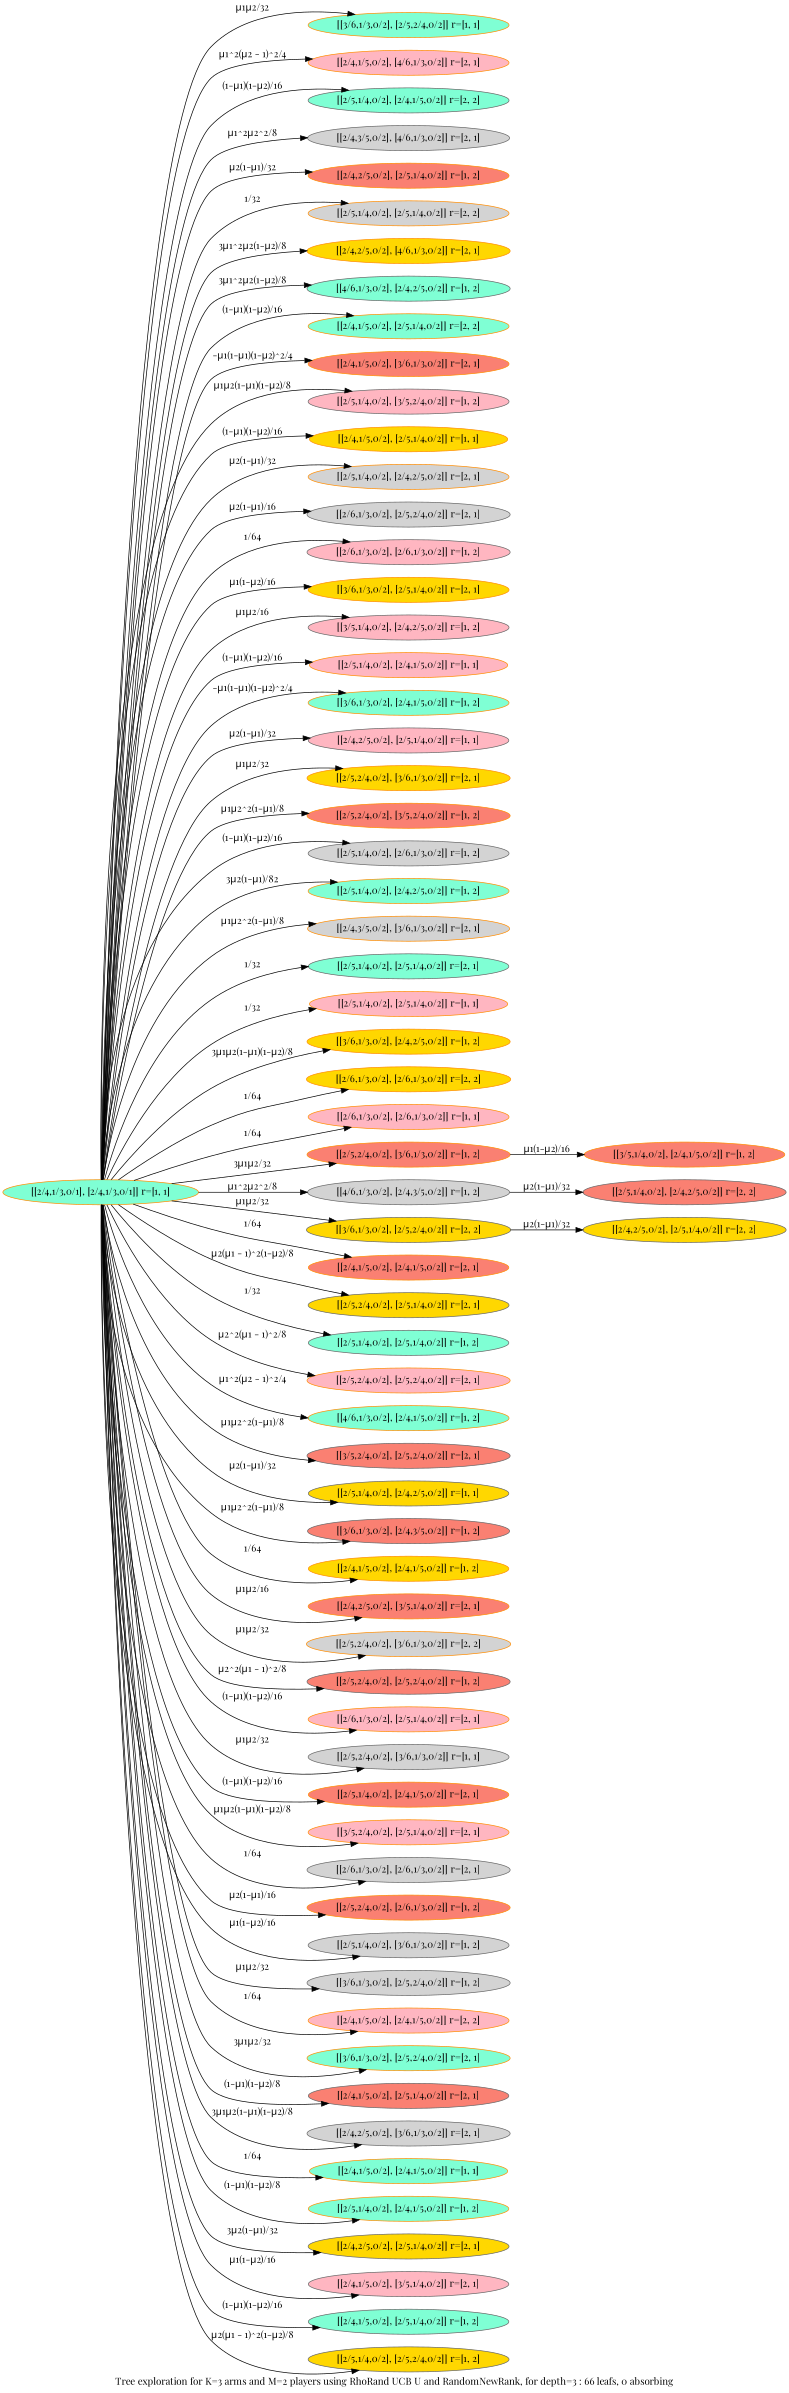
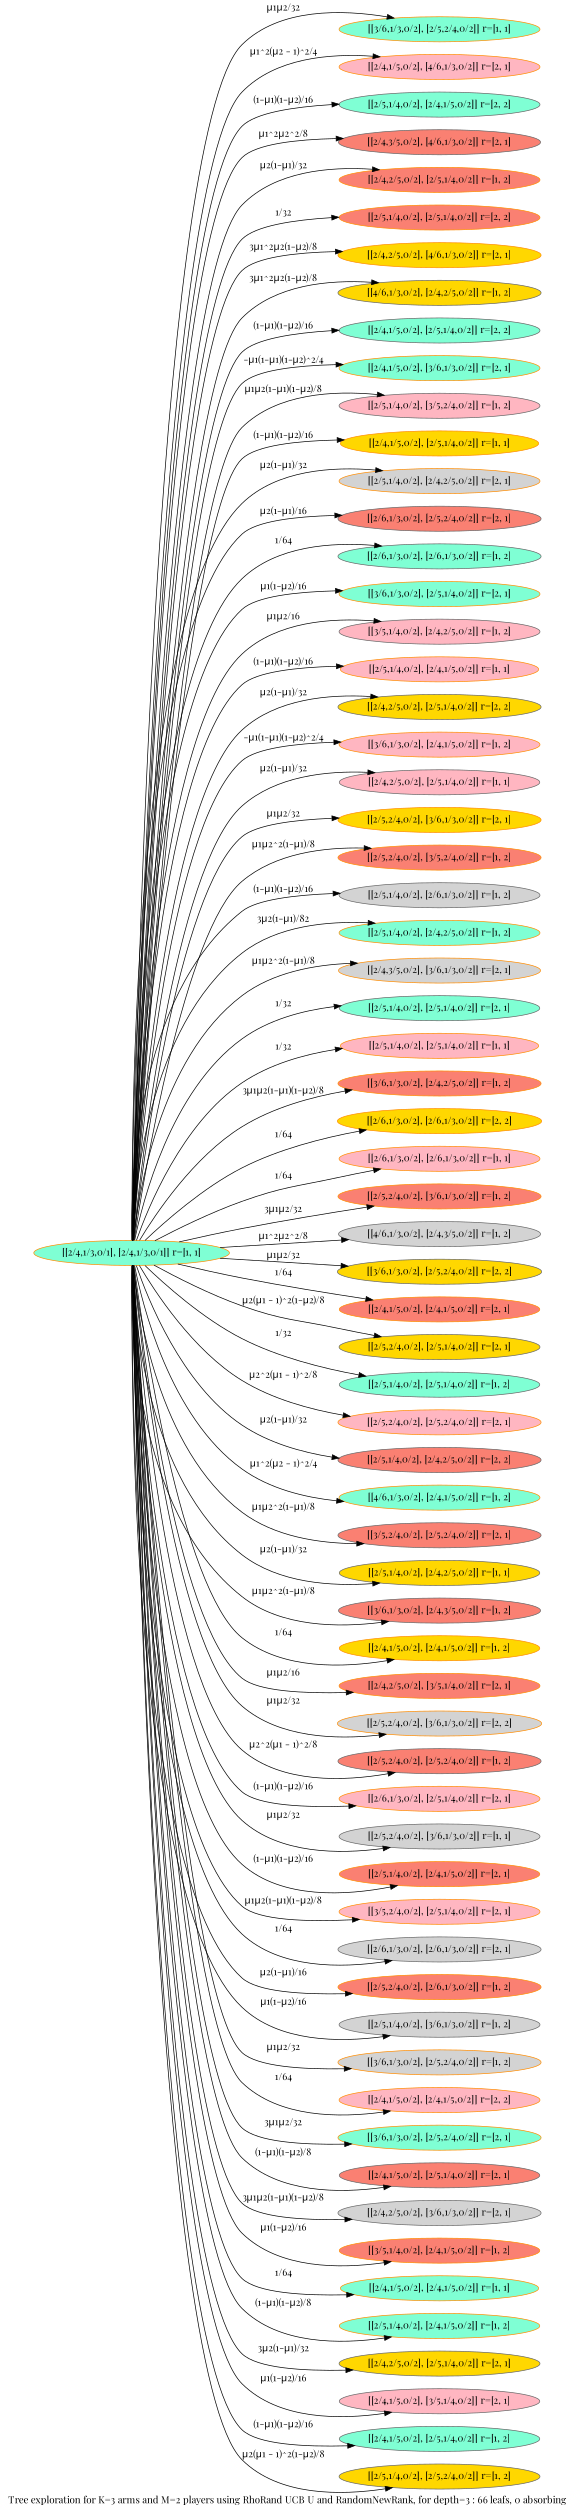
(409, 138) -> (440, 142)
(409, 213) -> (440, 218)
(409, 289) -> (440, 293)
(409, 326) -> (440, 330)
(409, 364) -> (440, 368)
(409, 515) -> (440, 519)
(409, 552) -> (440, 556)
(409, 590) -> (440, 594)
(409, 703) -> (440, 745)
(409, 1042) -> (440, 1083)
(544, 1155) -> (197, 2080)
(543, 1192) -> (206, 1392)
(543, 1230) -> (173, 911)
(409, 1983) -> (440, 2062)
